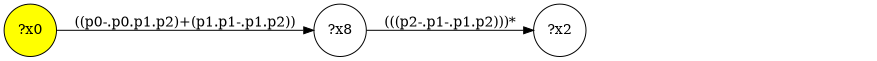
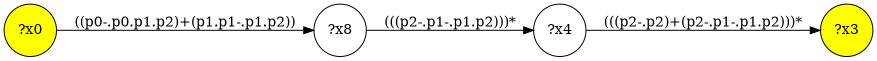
(560, 30) -> (560, 30)
none -> (847, 30)
